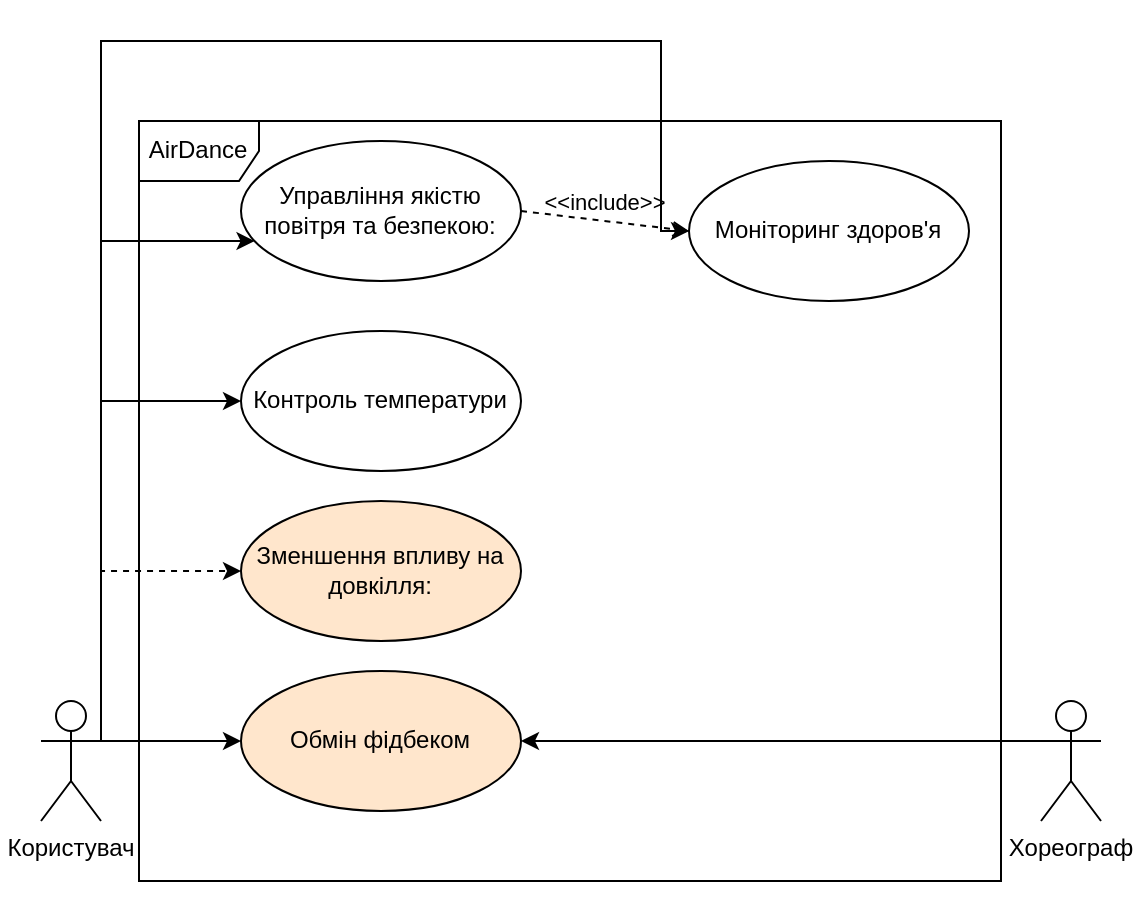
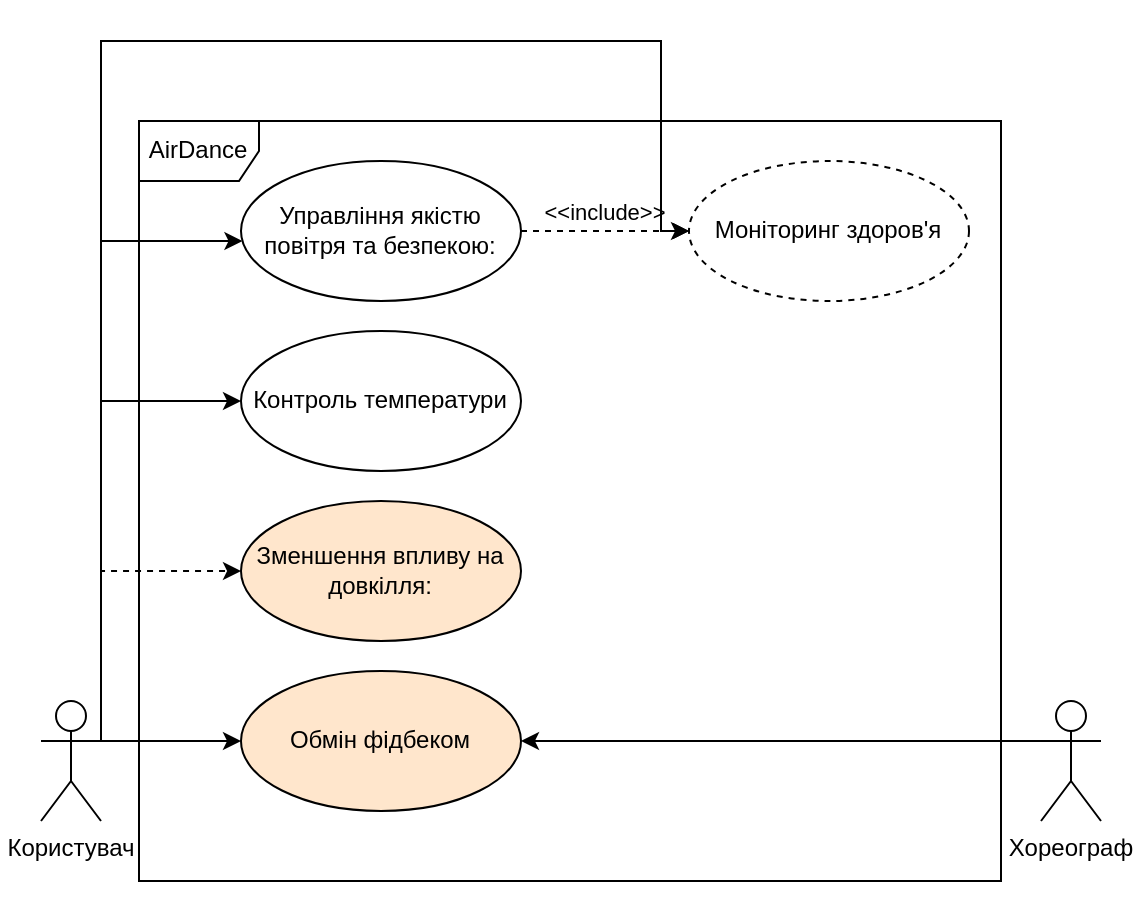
(381, 211) -> (381, 231)
(829, 231) -> (829, 231)
